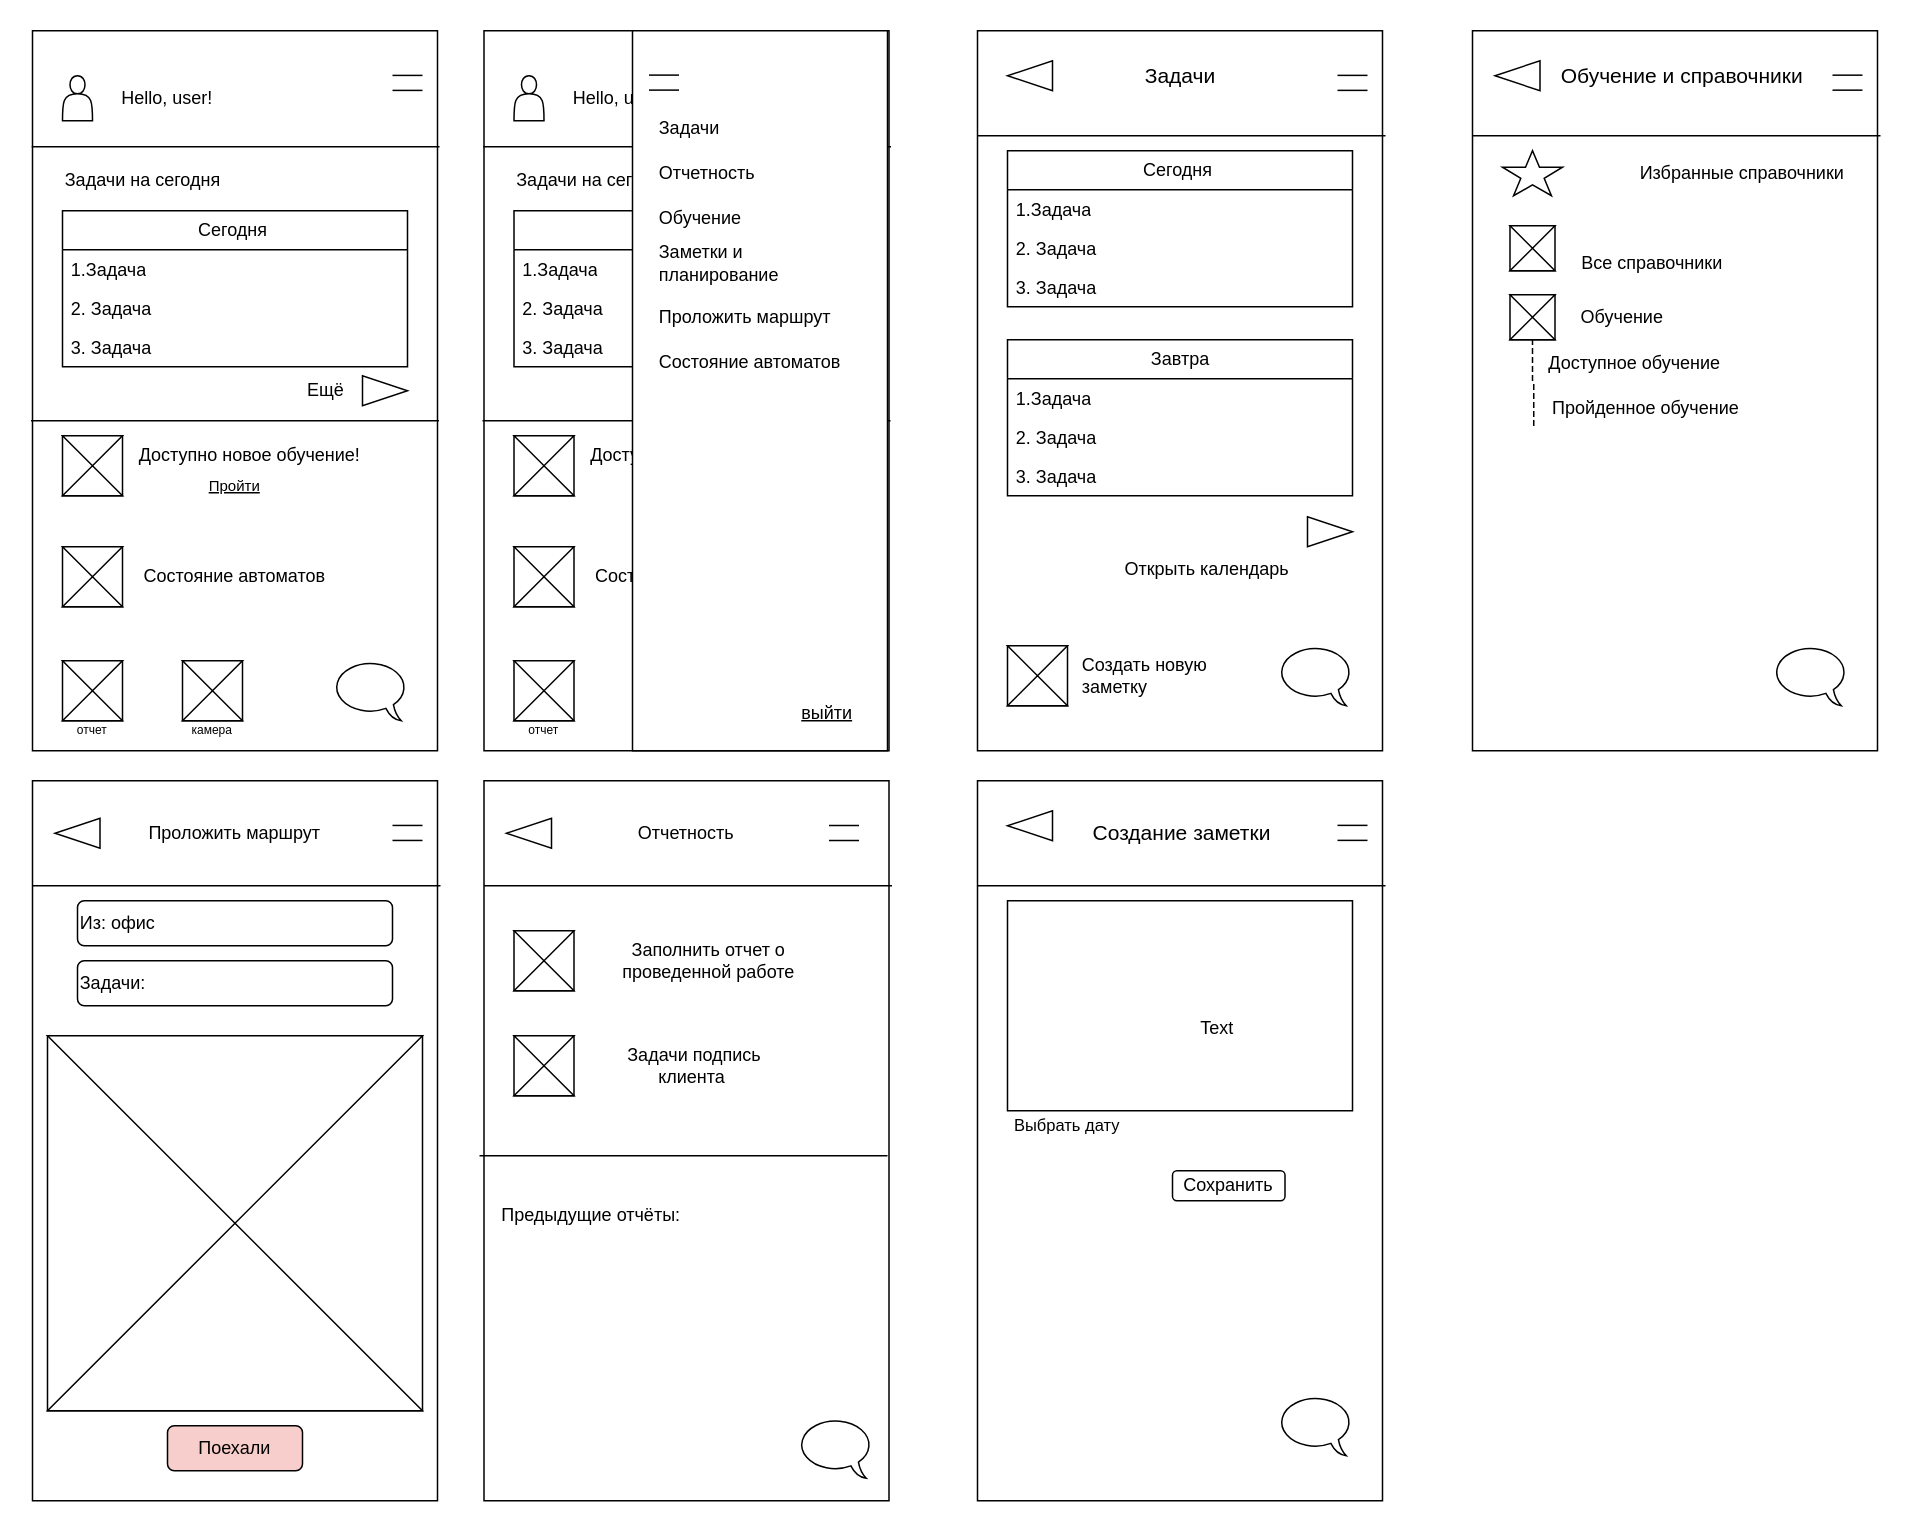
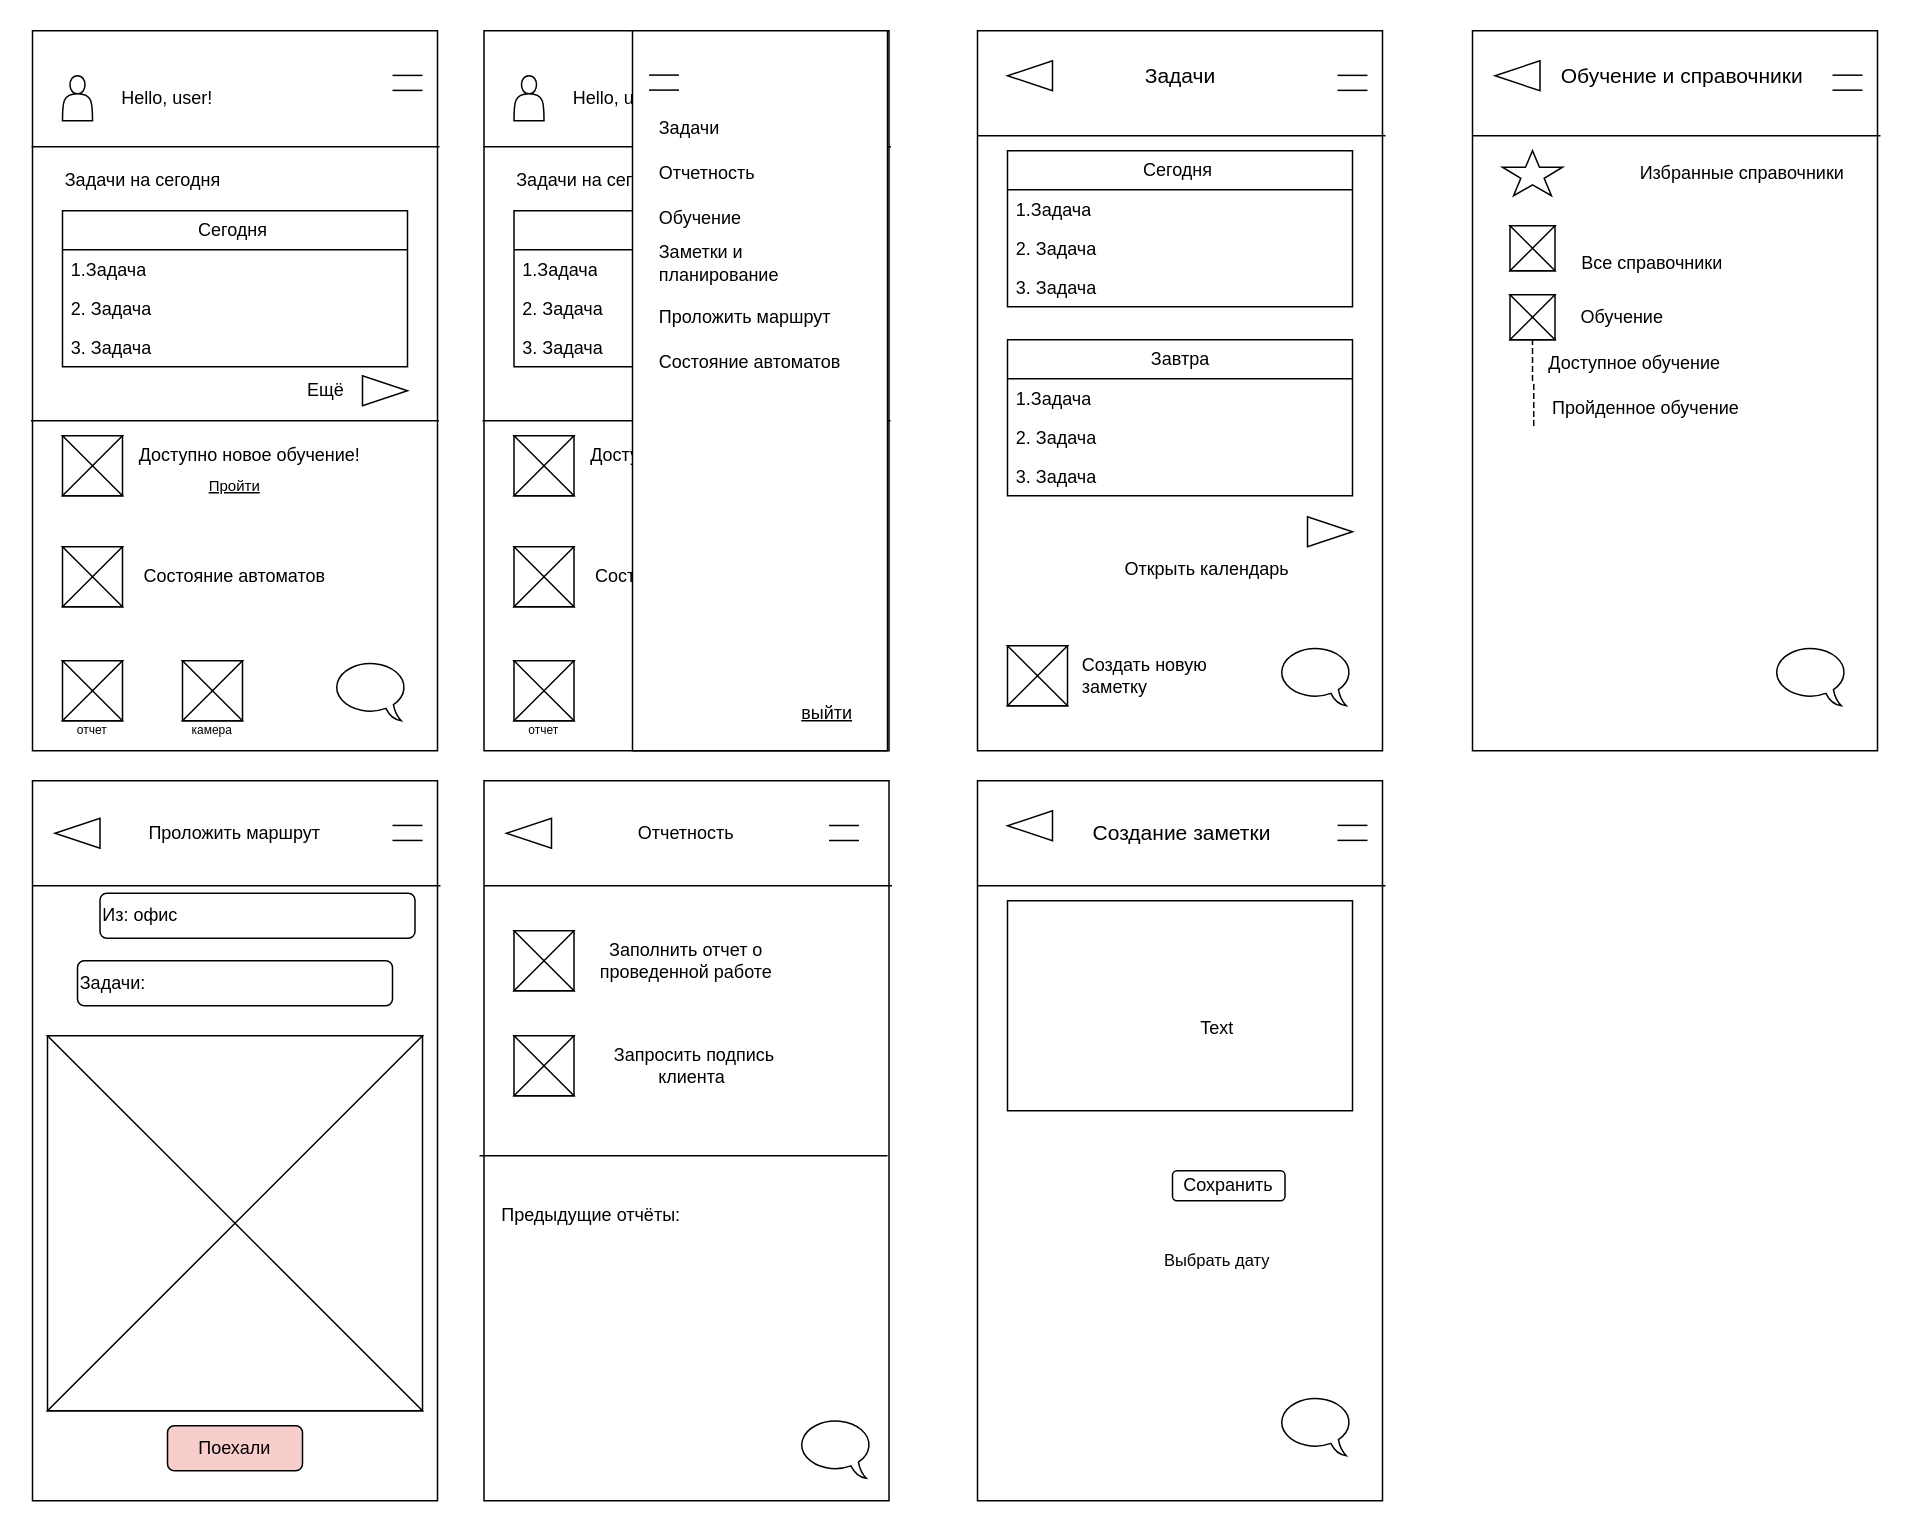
(235, 923) -> (257, 916)
(709, 961) -> (686, 961)
(695, 1066) -> (695, 1066)
(1067, 1126) -> (1217, 1261)
